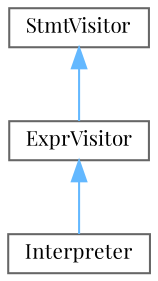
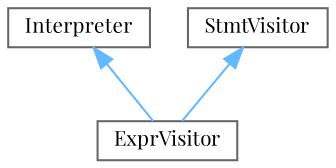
(79, 208) -> (130, 92)
